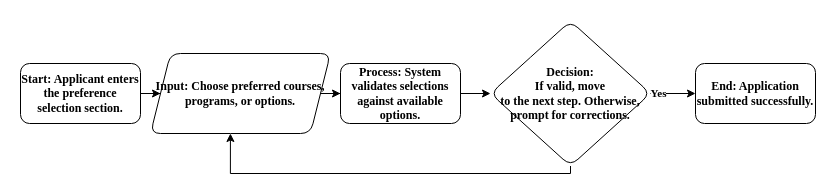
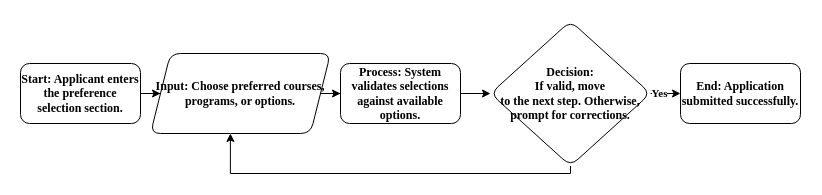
(756, 94) -> (741, 94)
